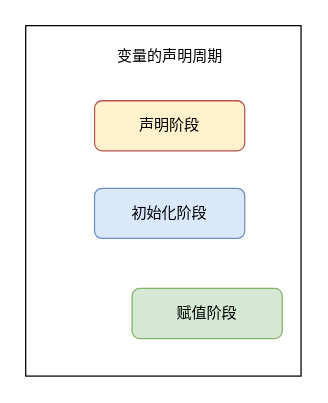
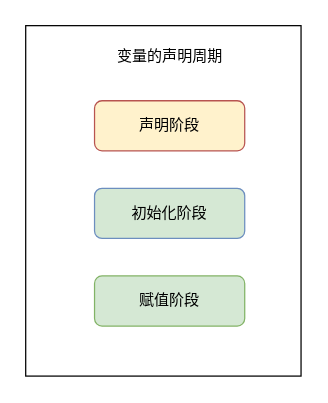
(169, 213) -> (169, 213)
(207, 313) -> (169, 301)
